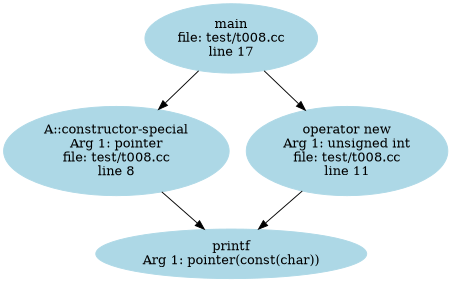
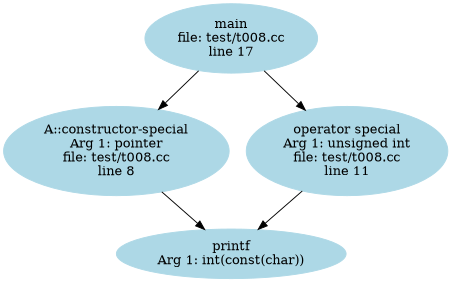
(347, 151) -> (347, 151)
(231, 254) -> (231, 254)
